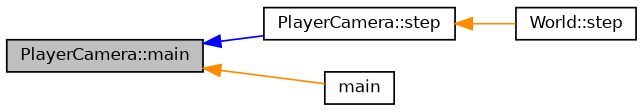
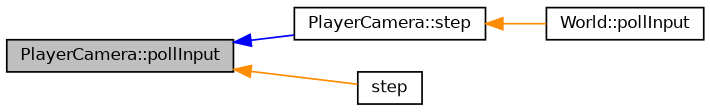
(576, 24) -> (625, 24)
(105, 56) -> (120, 56)
(359, 88) -> (390, 88)
